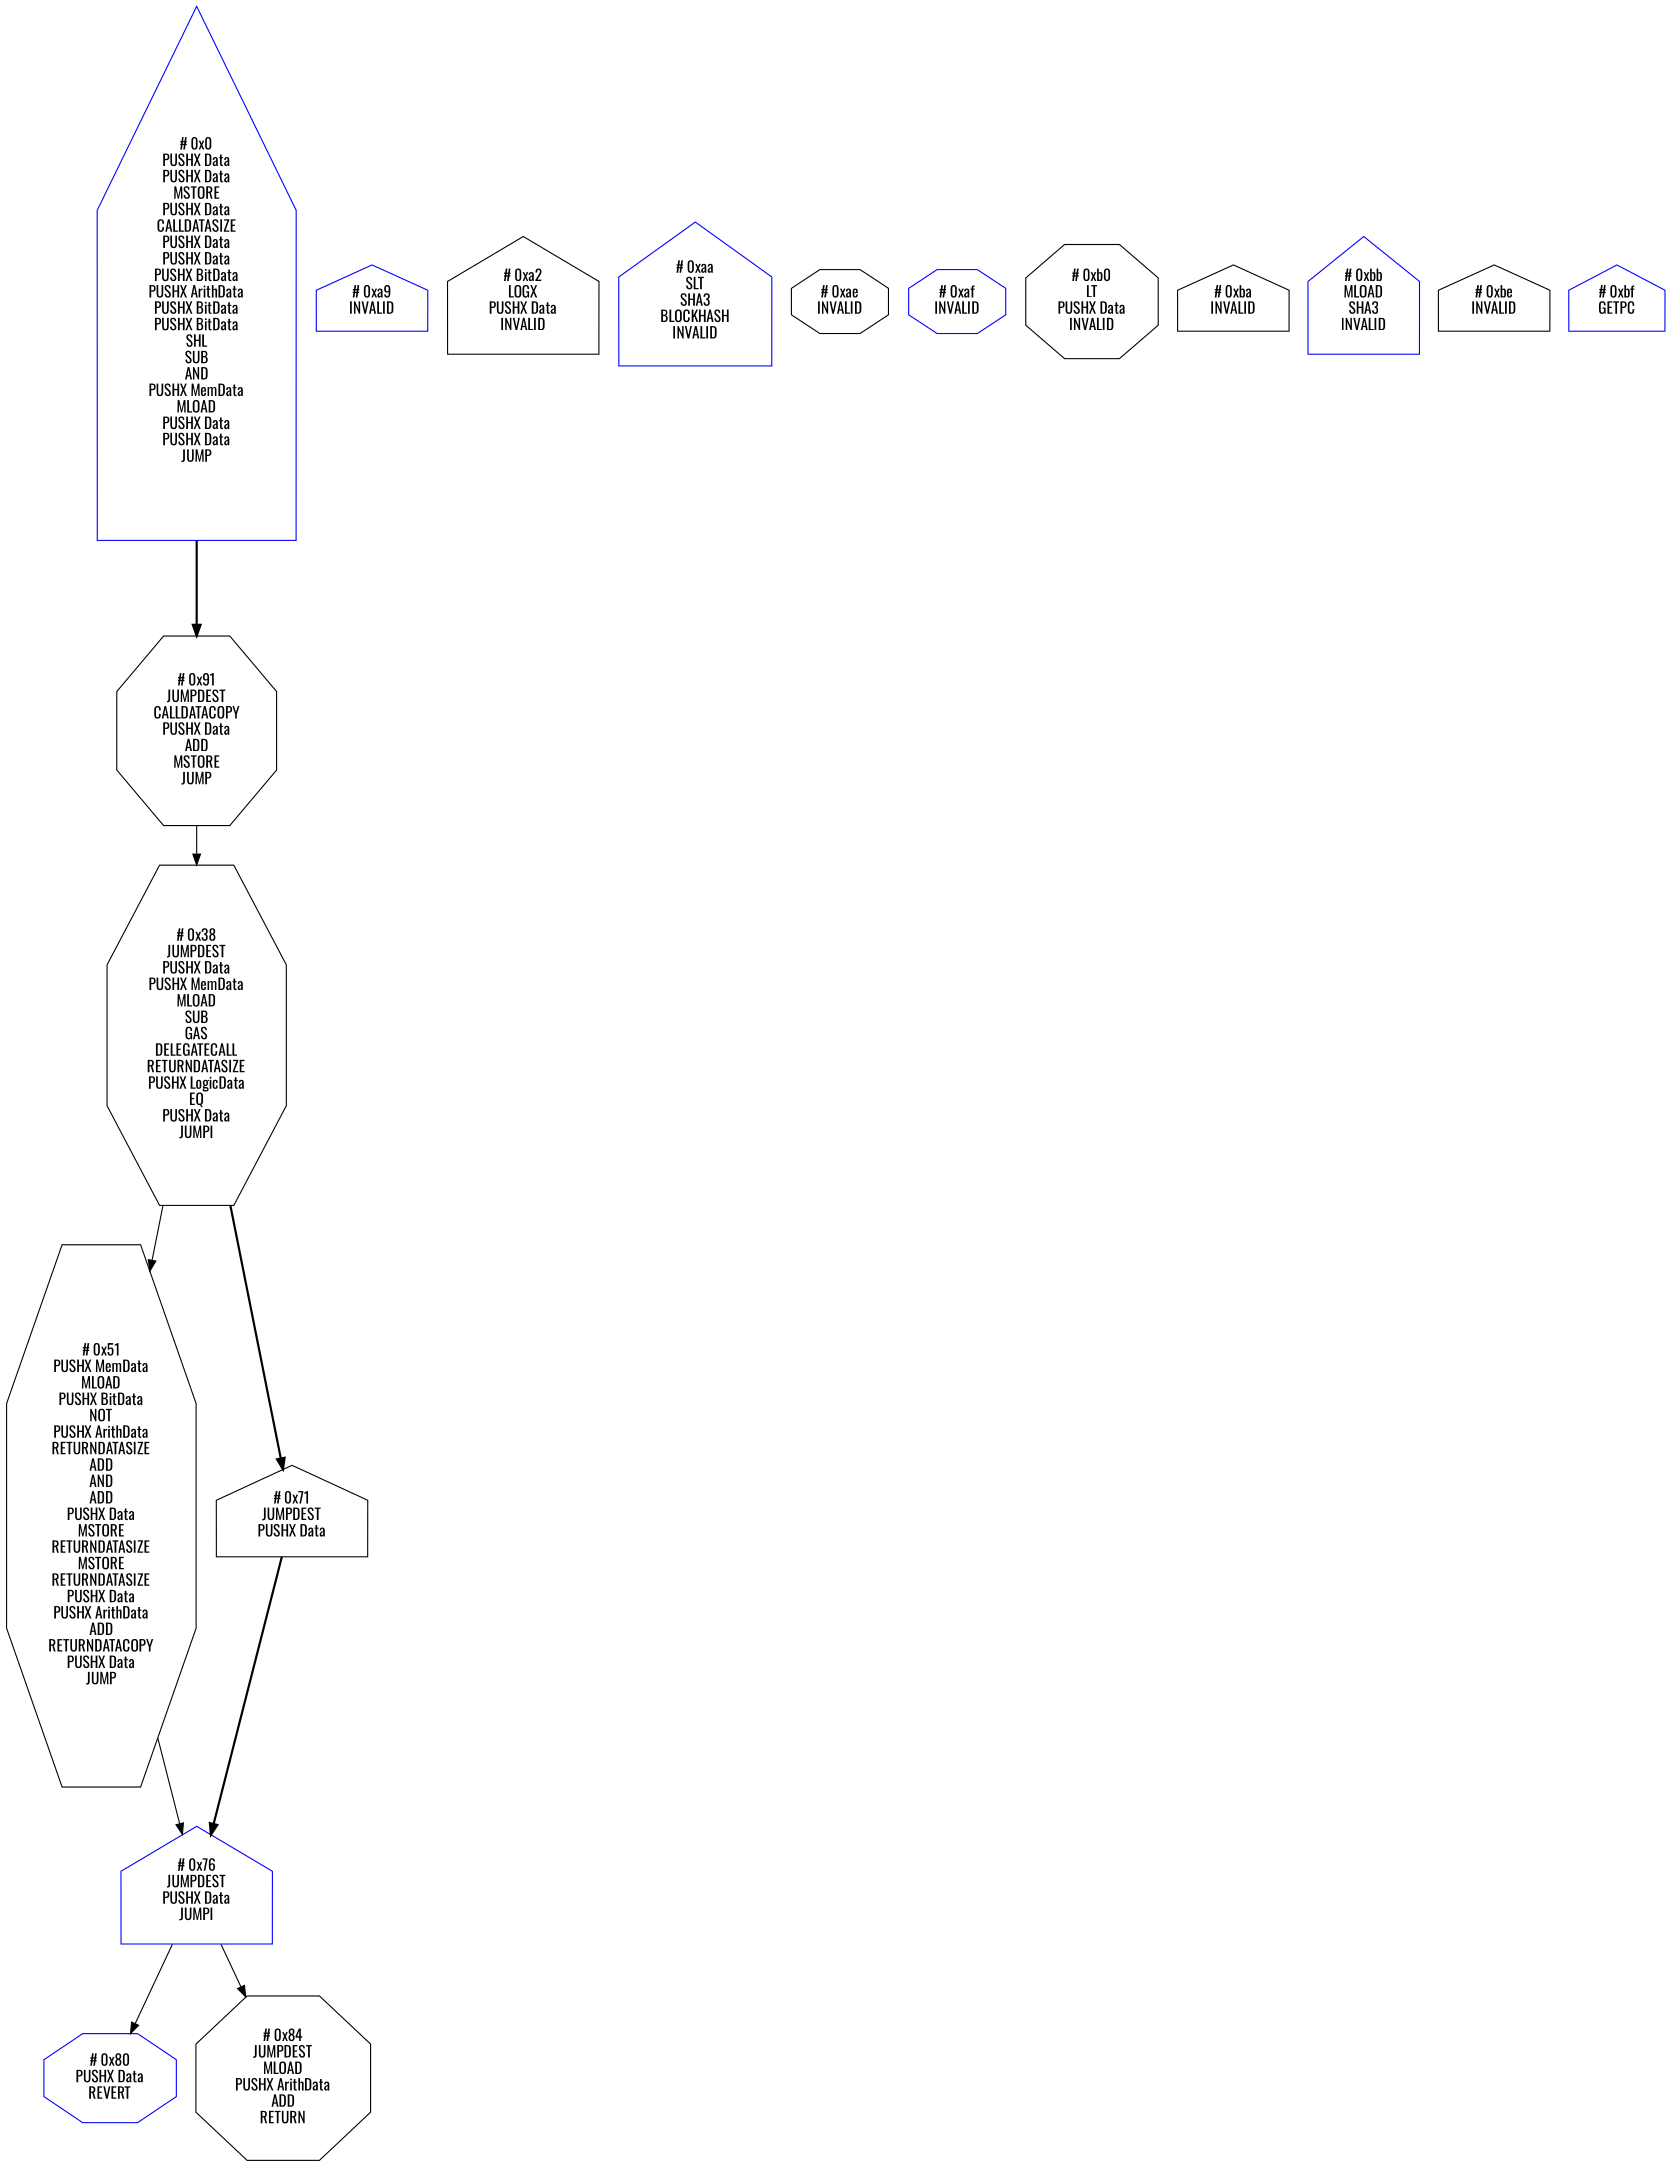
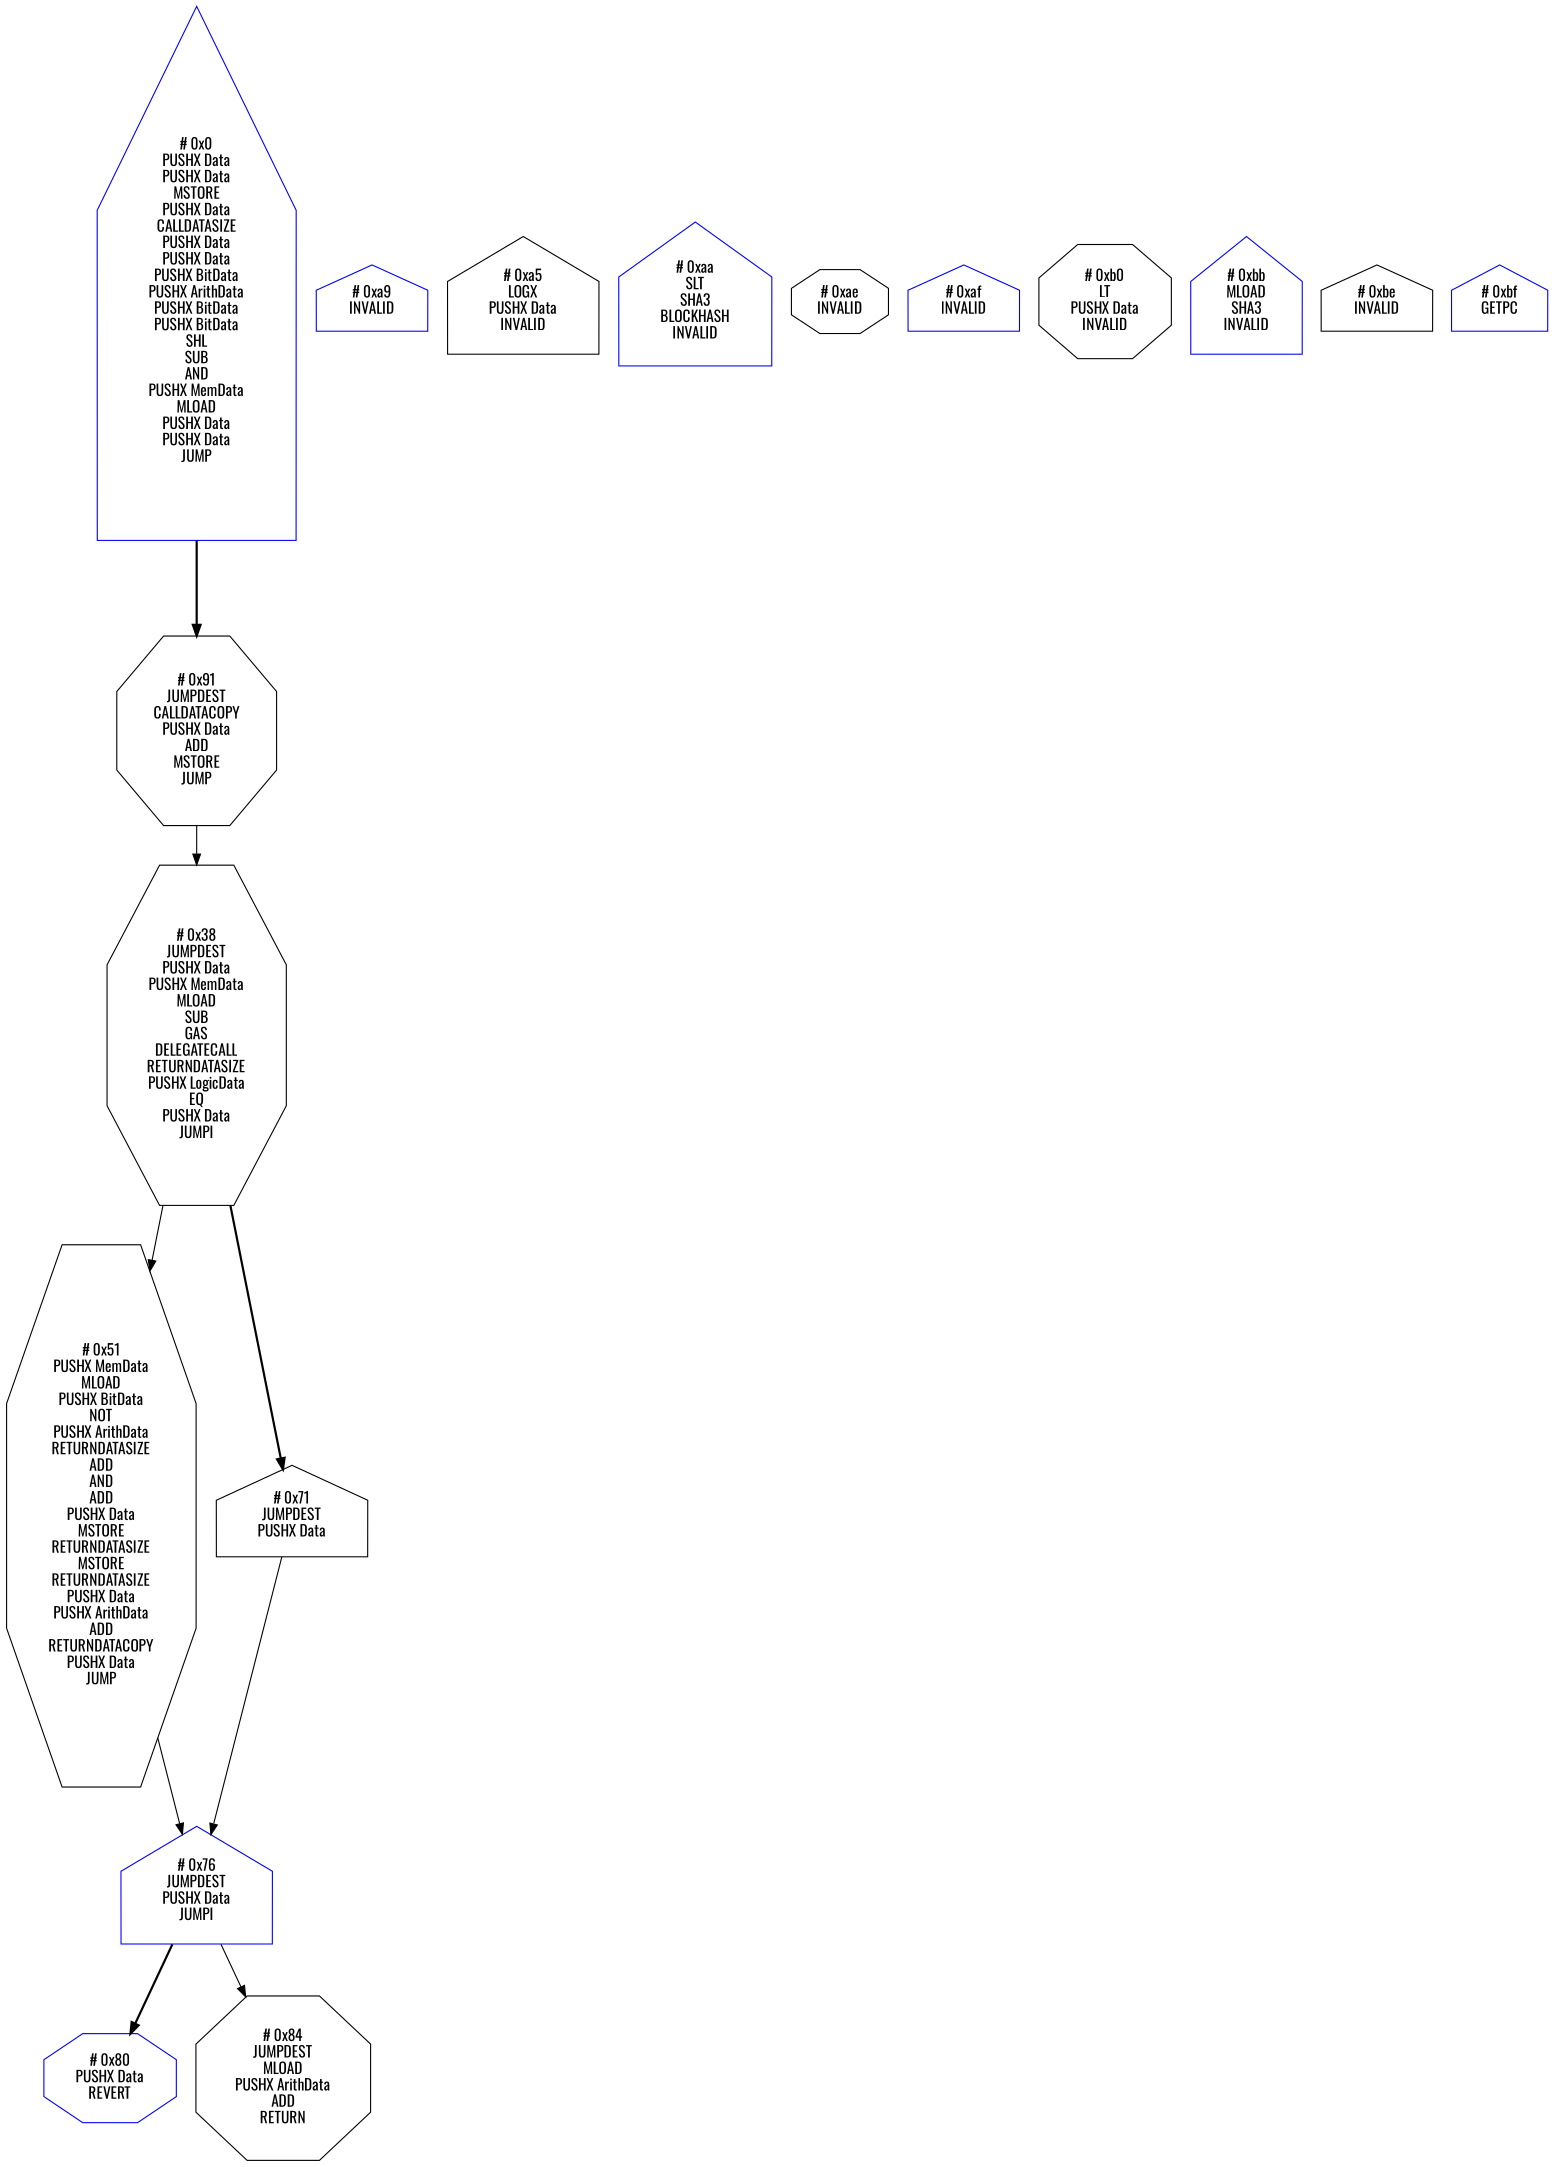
(523, 302) -> (523, 302)
(957, 302) -> (964, 302)
(1233, 302) -> none
(248, 1690) -> (248, 1690)
(154, 1984) -> (154, 1984)
